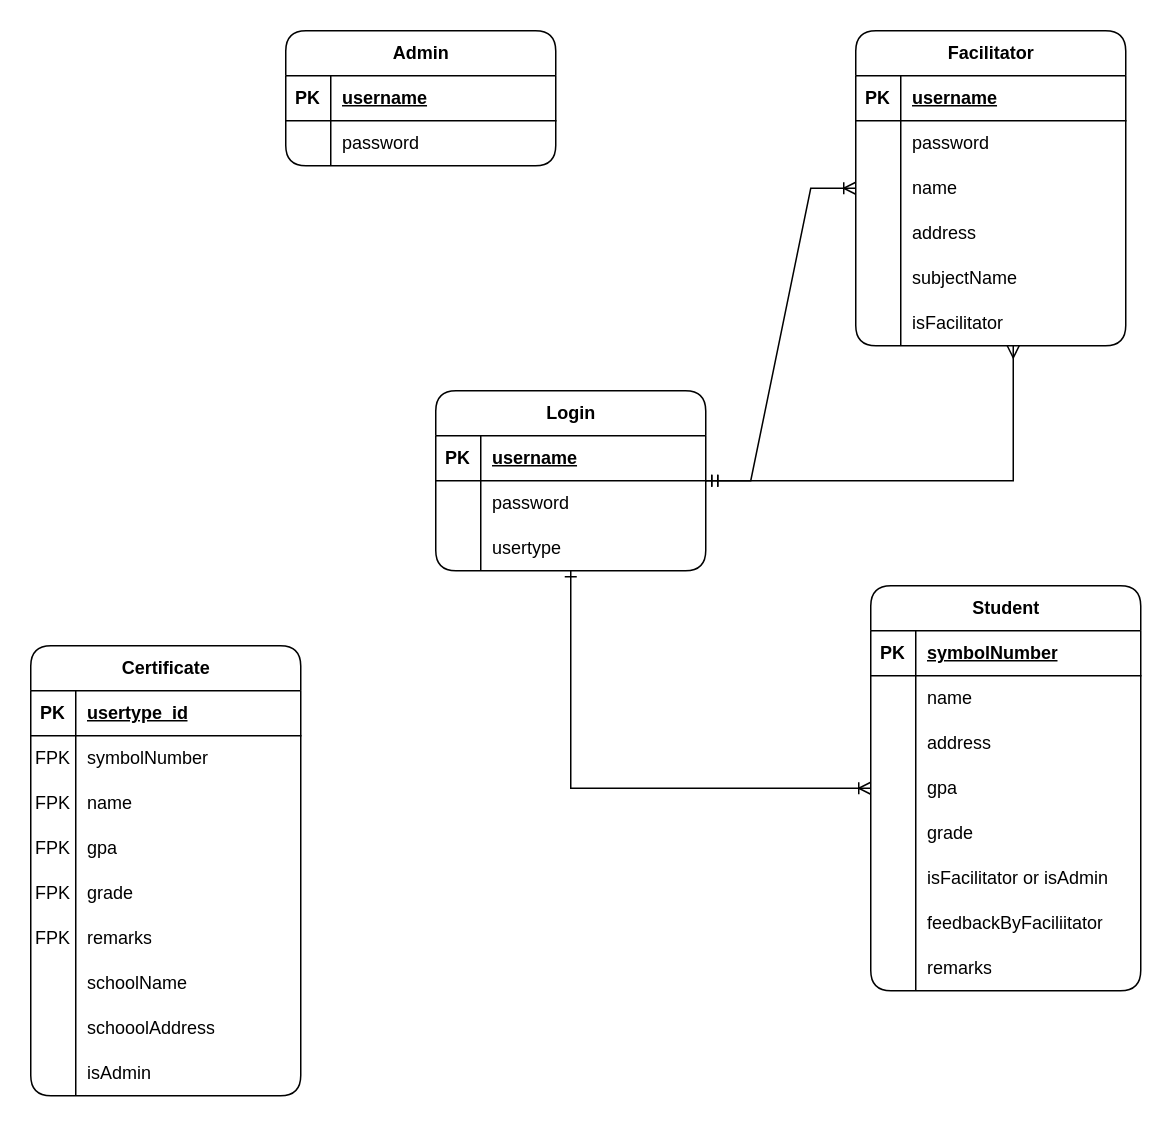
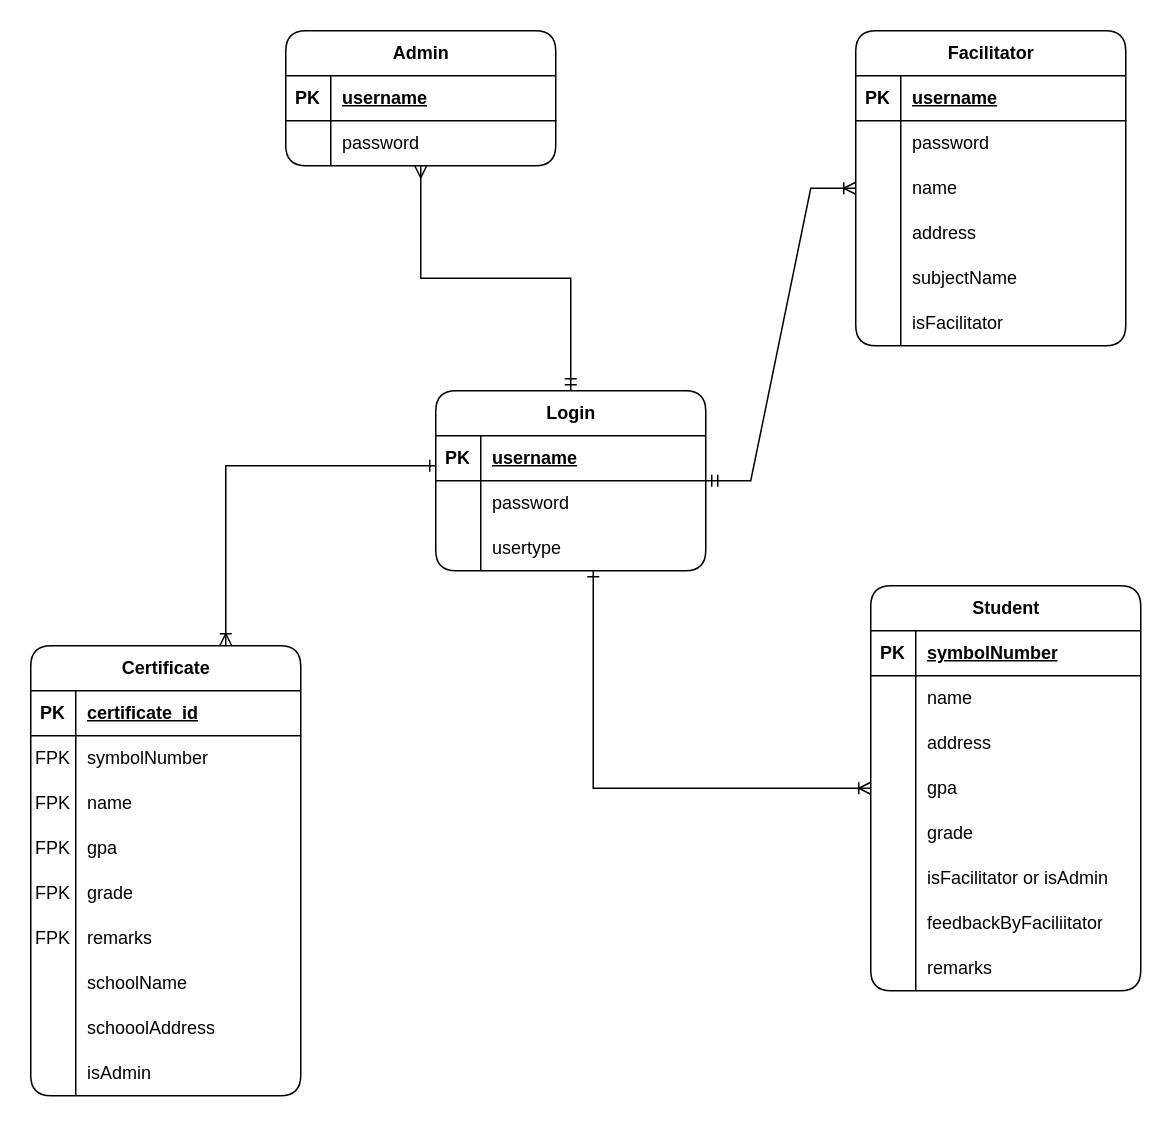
none -> (239, 466)
(948, 481) -> (497, 278)
(571, 693) -> (593, 682)
(141, 713) -> (151, 713)
